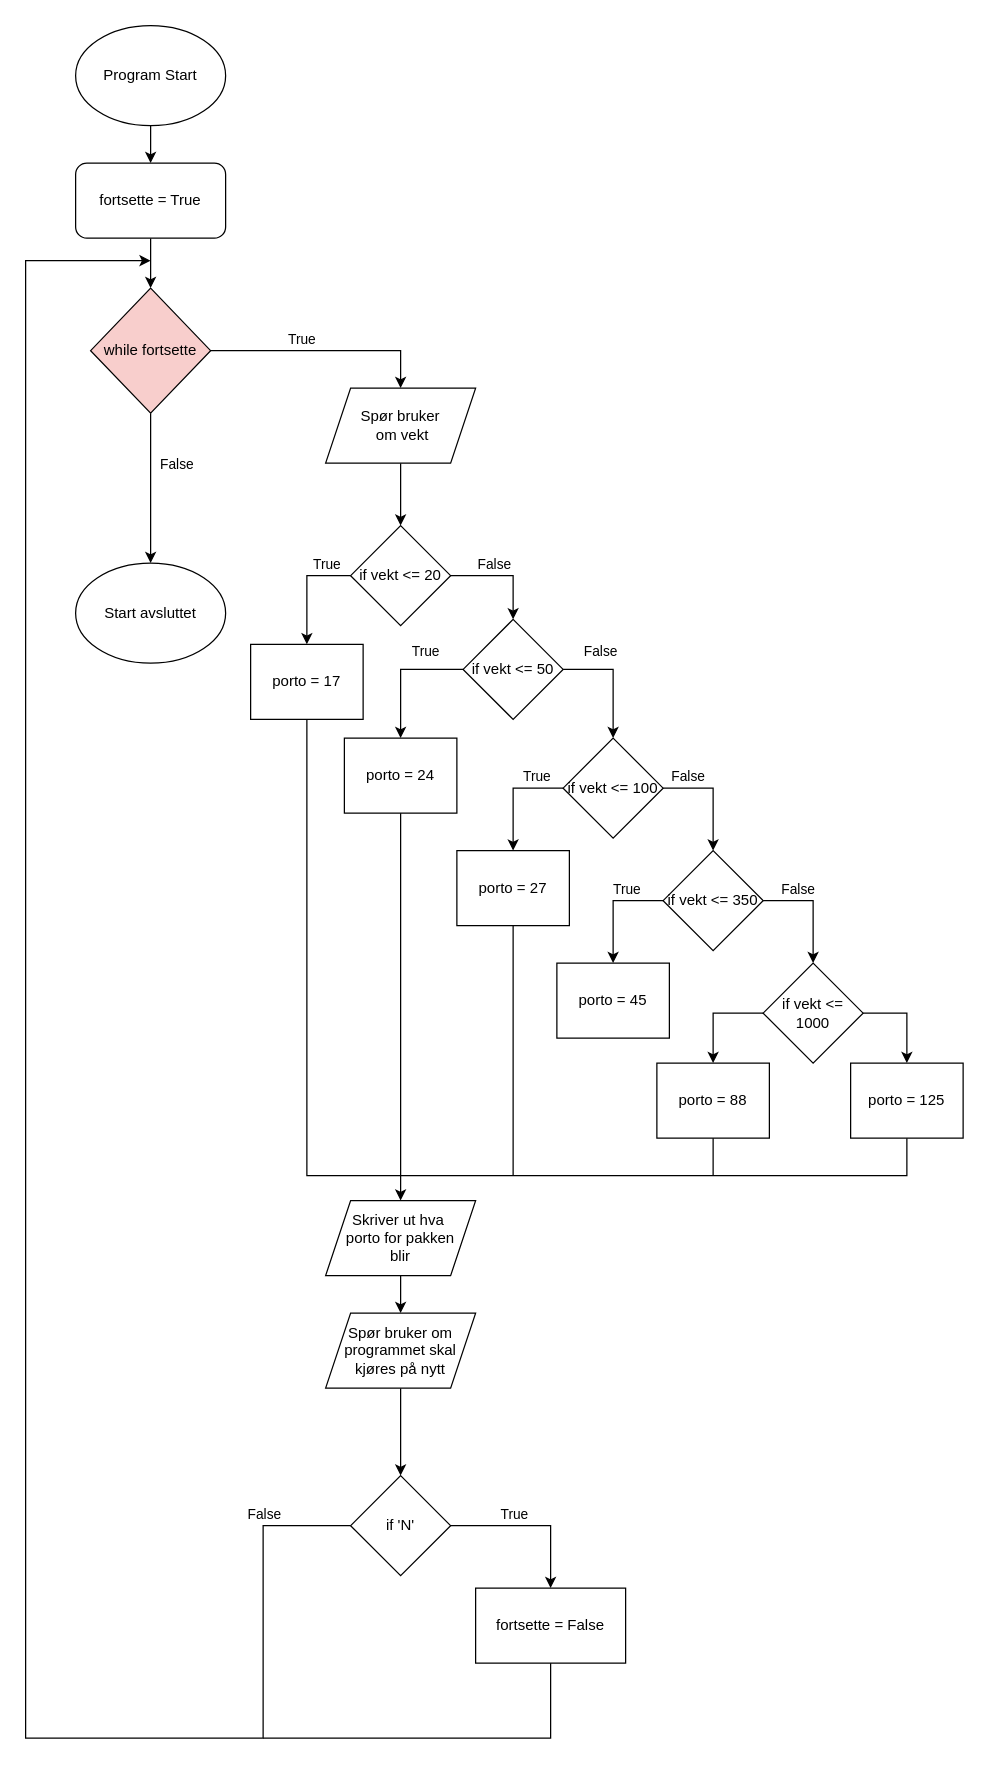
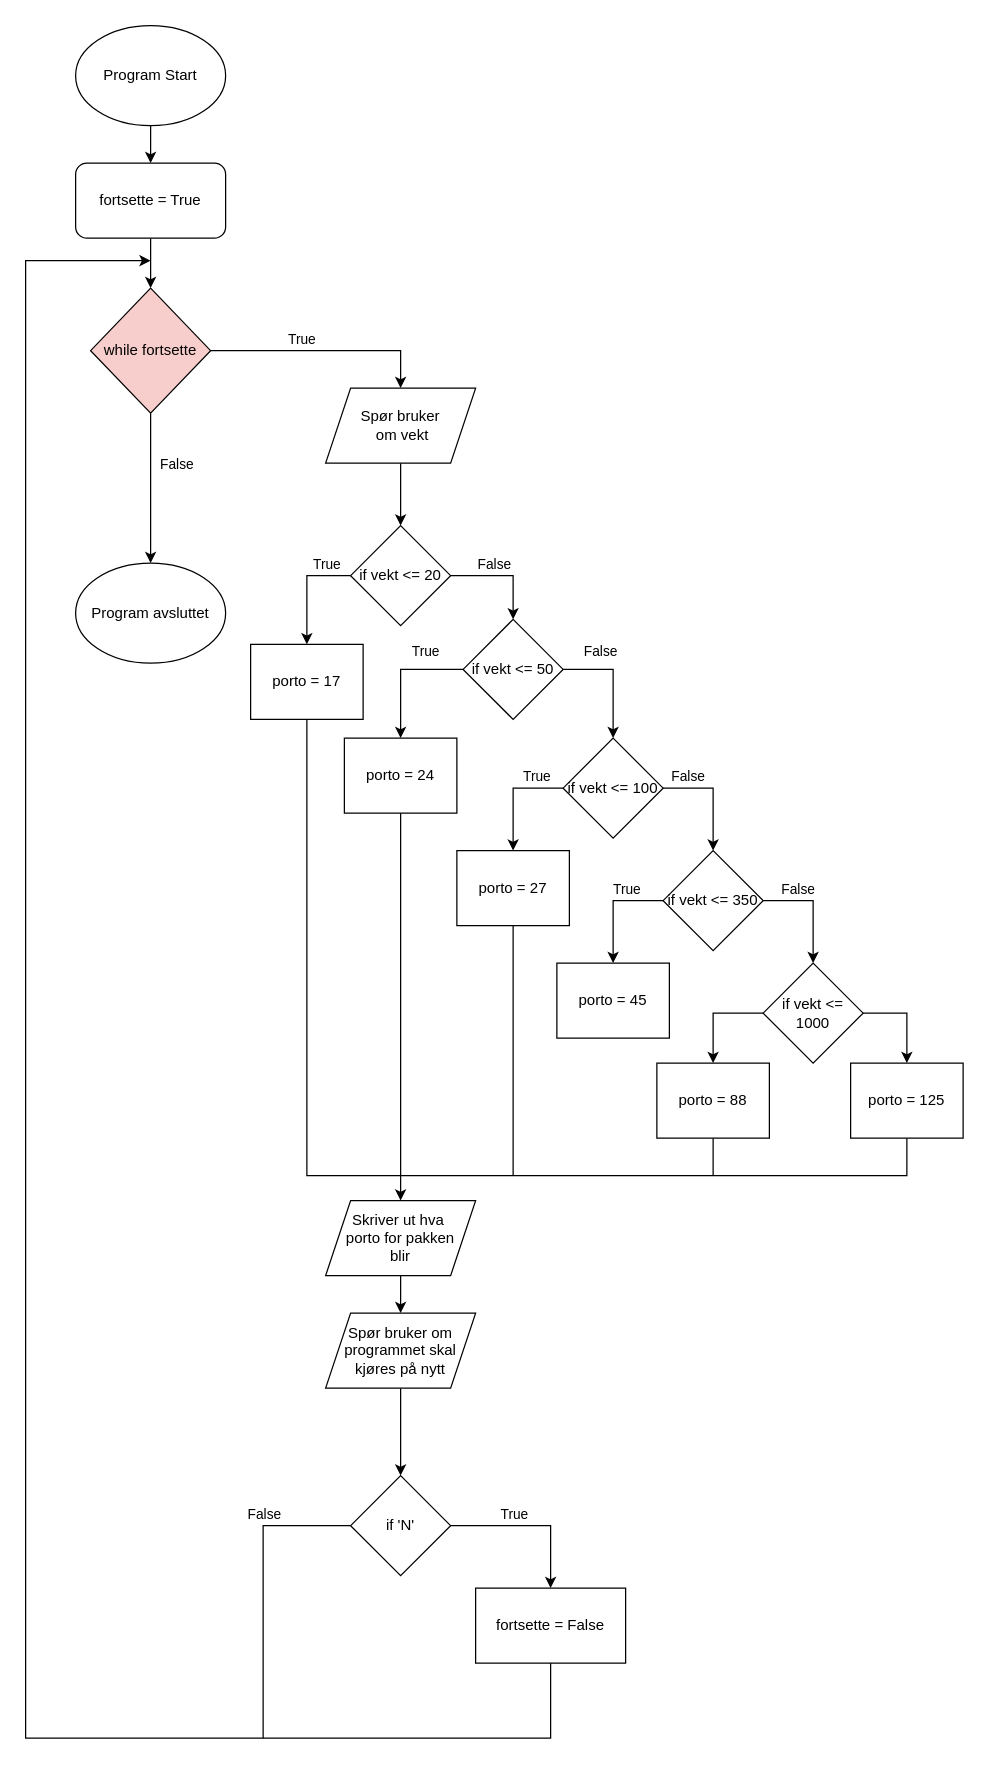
(151, 613) -> (151, 613)
